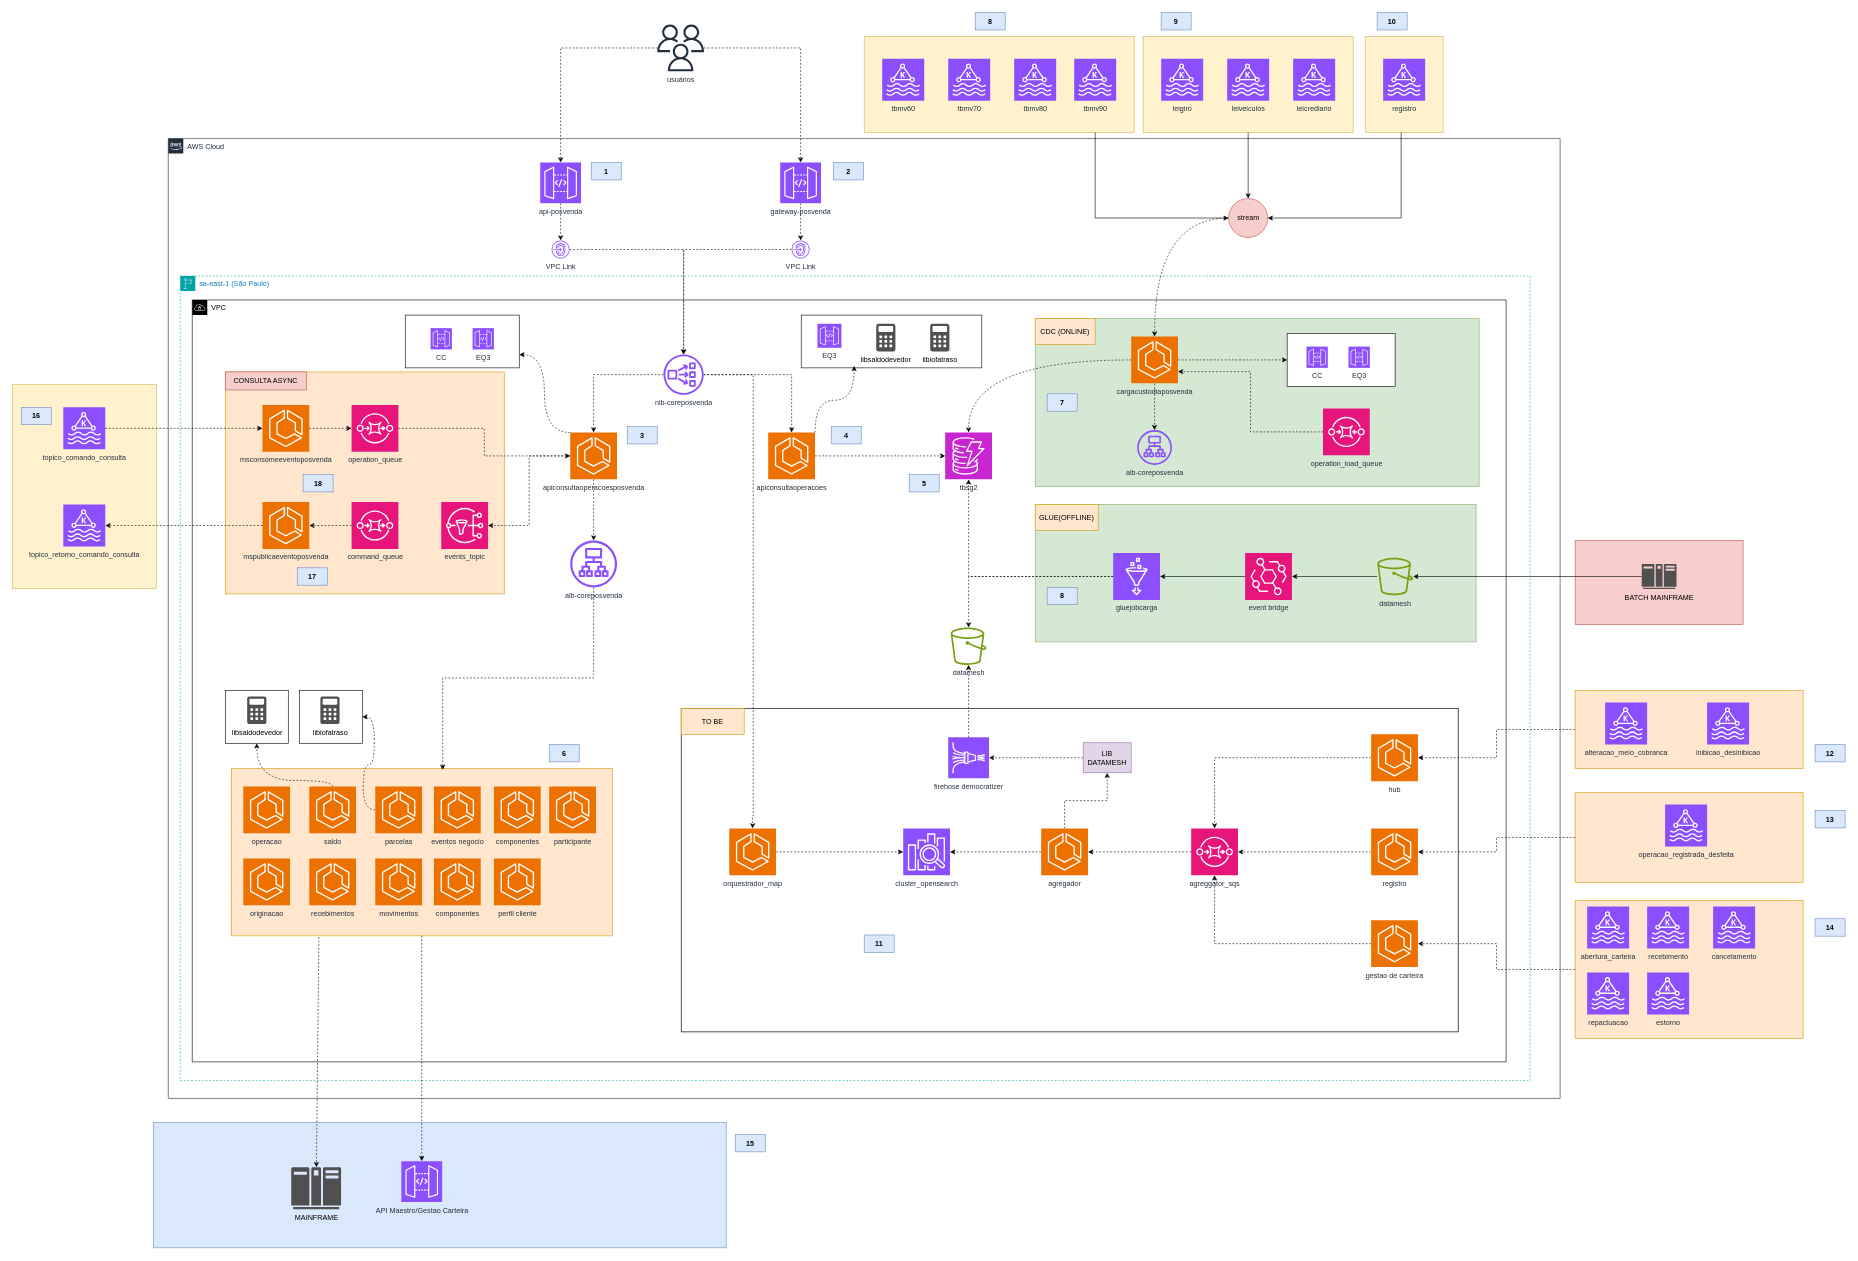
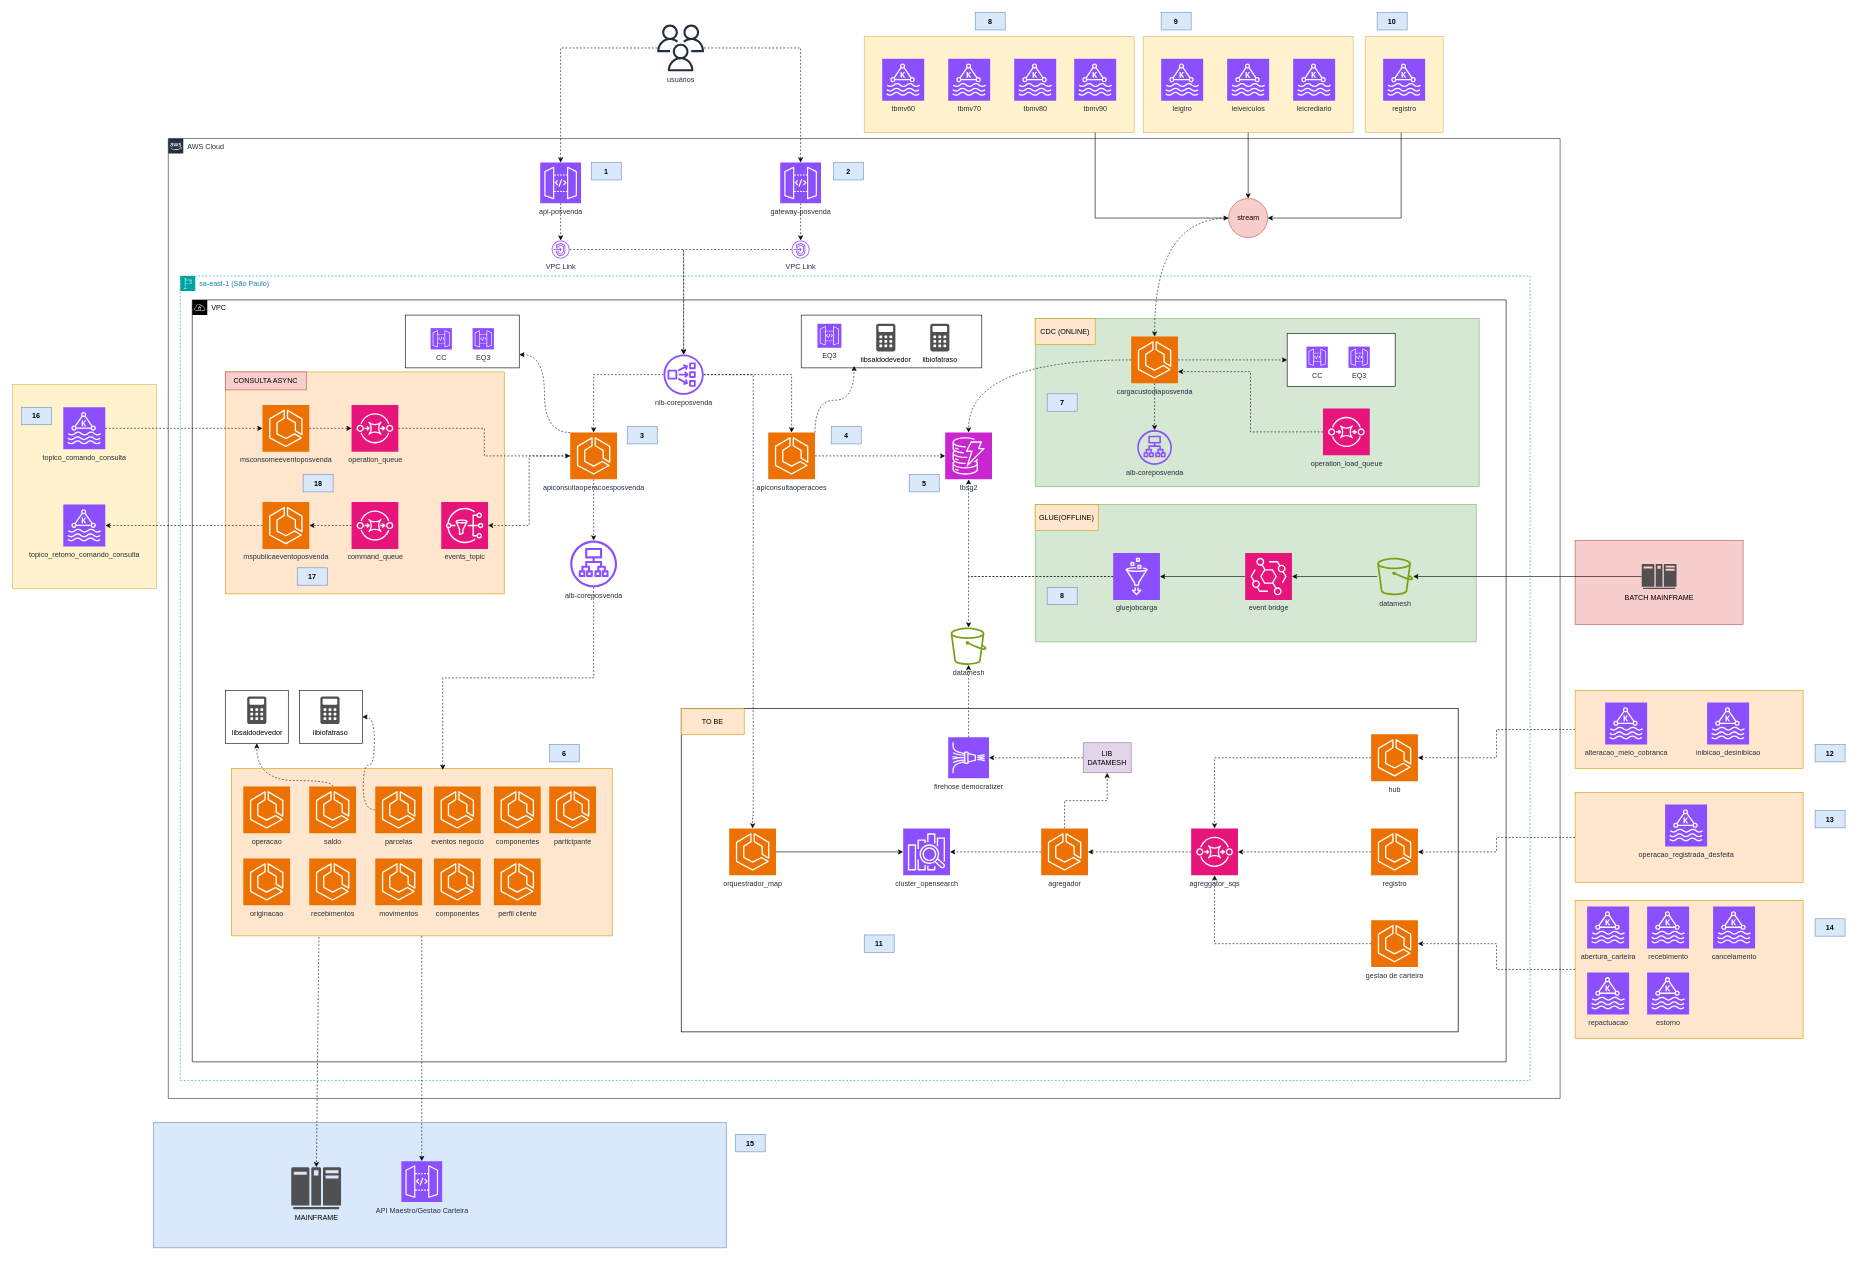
(837, 852) -> (837, 852)
